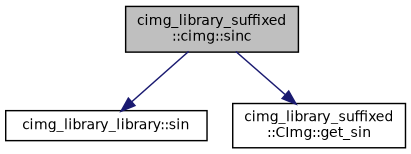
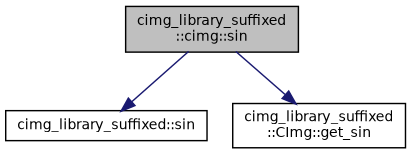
(212, 29) -> (212, 29)
(106, 126) -> (106, 126)
